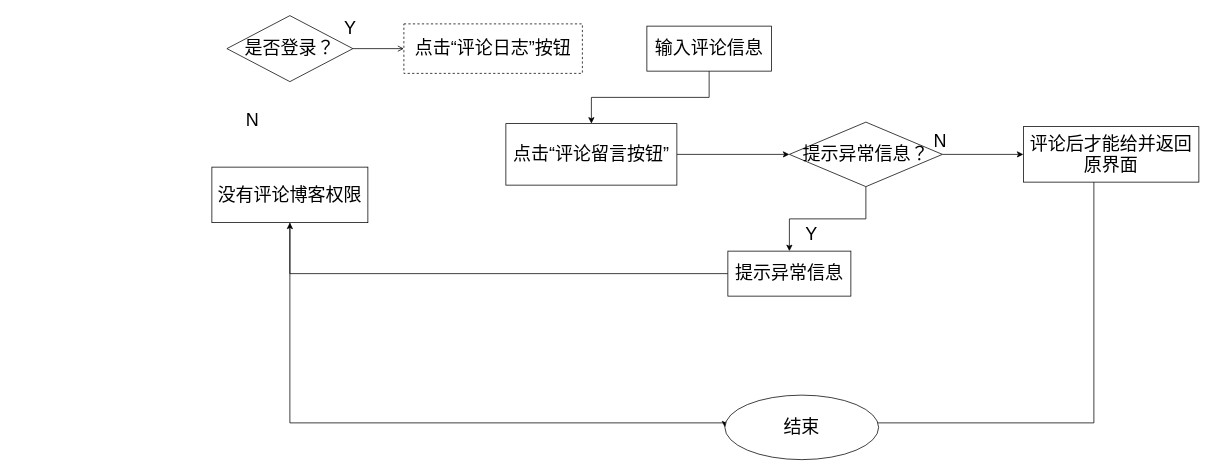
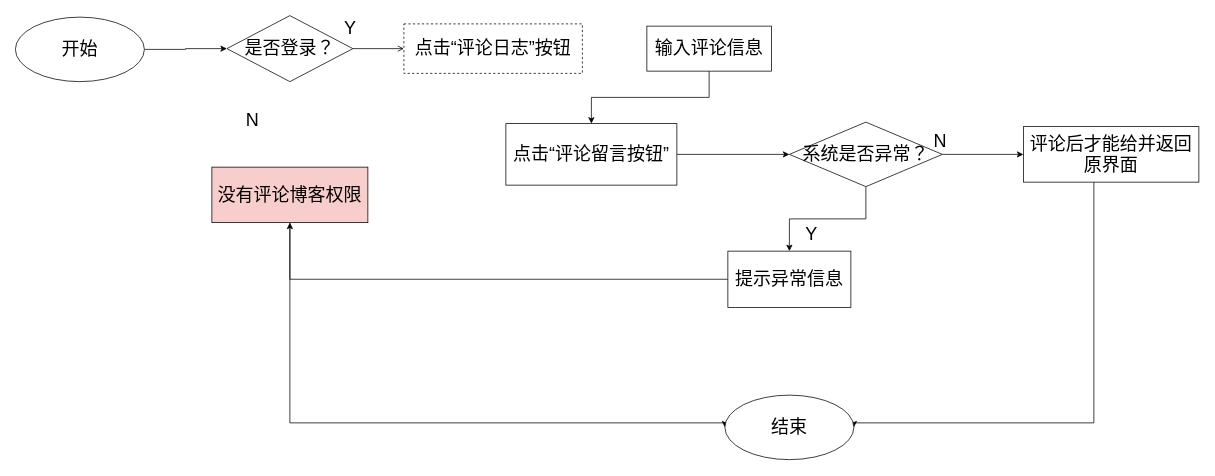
none -> (80, 49)
none -> (184, 49)
(866, 154) -> (866, 154)
(290, 195) -> (290, 195)
(789, 273) -> (789, 279)
(802, 427) -> (789, 427)
